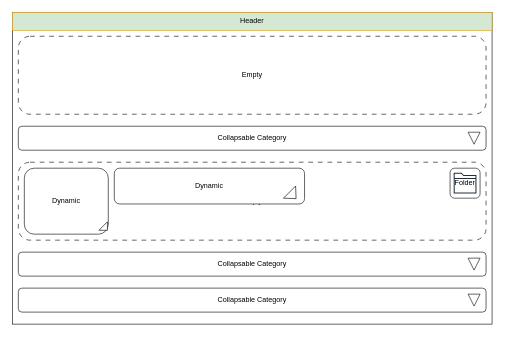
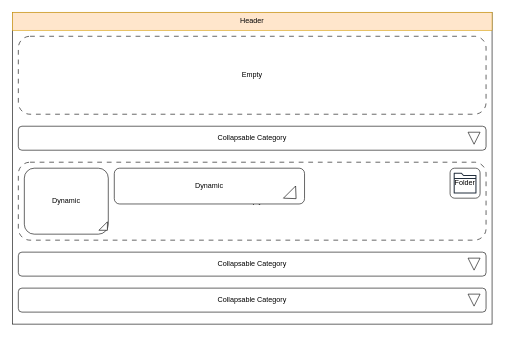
(252, 21) -> (252, 21)
